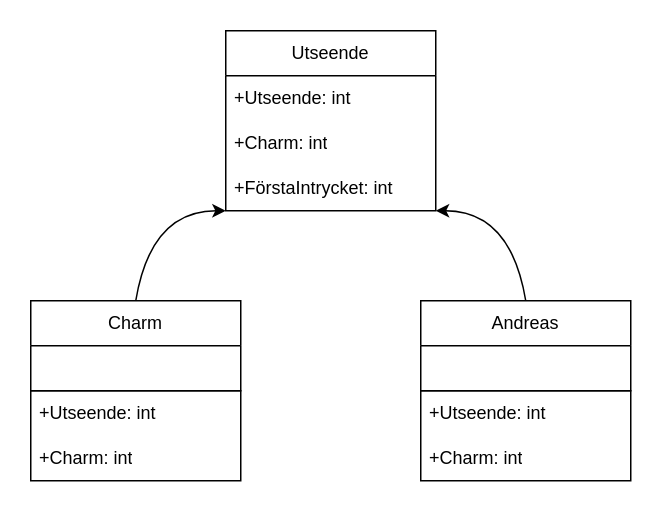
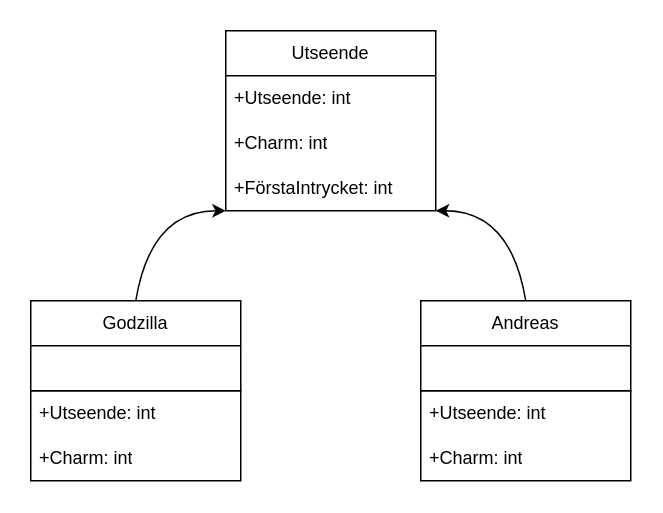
(136, 323) -> (136, 323)
